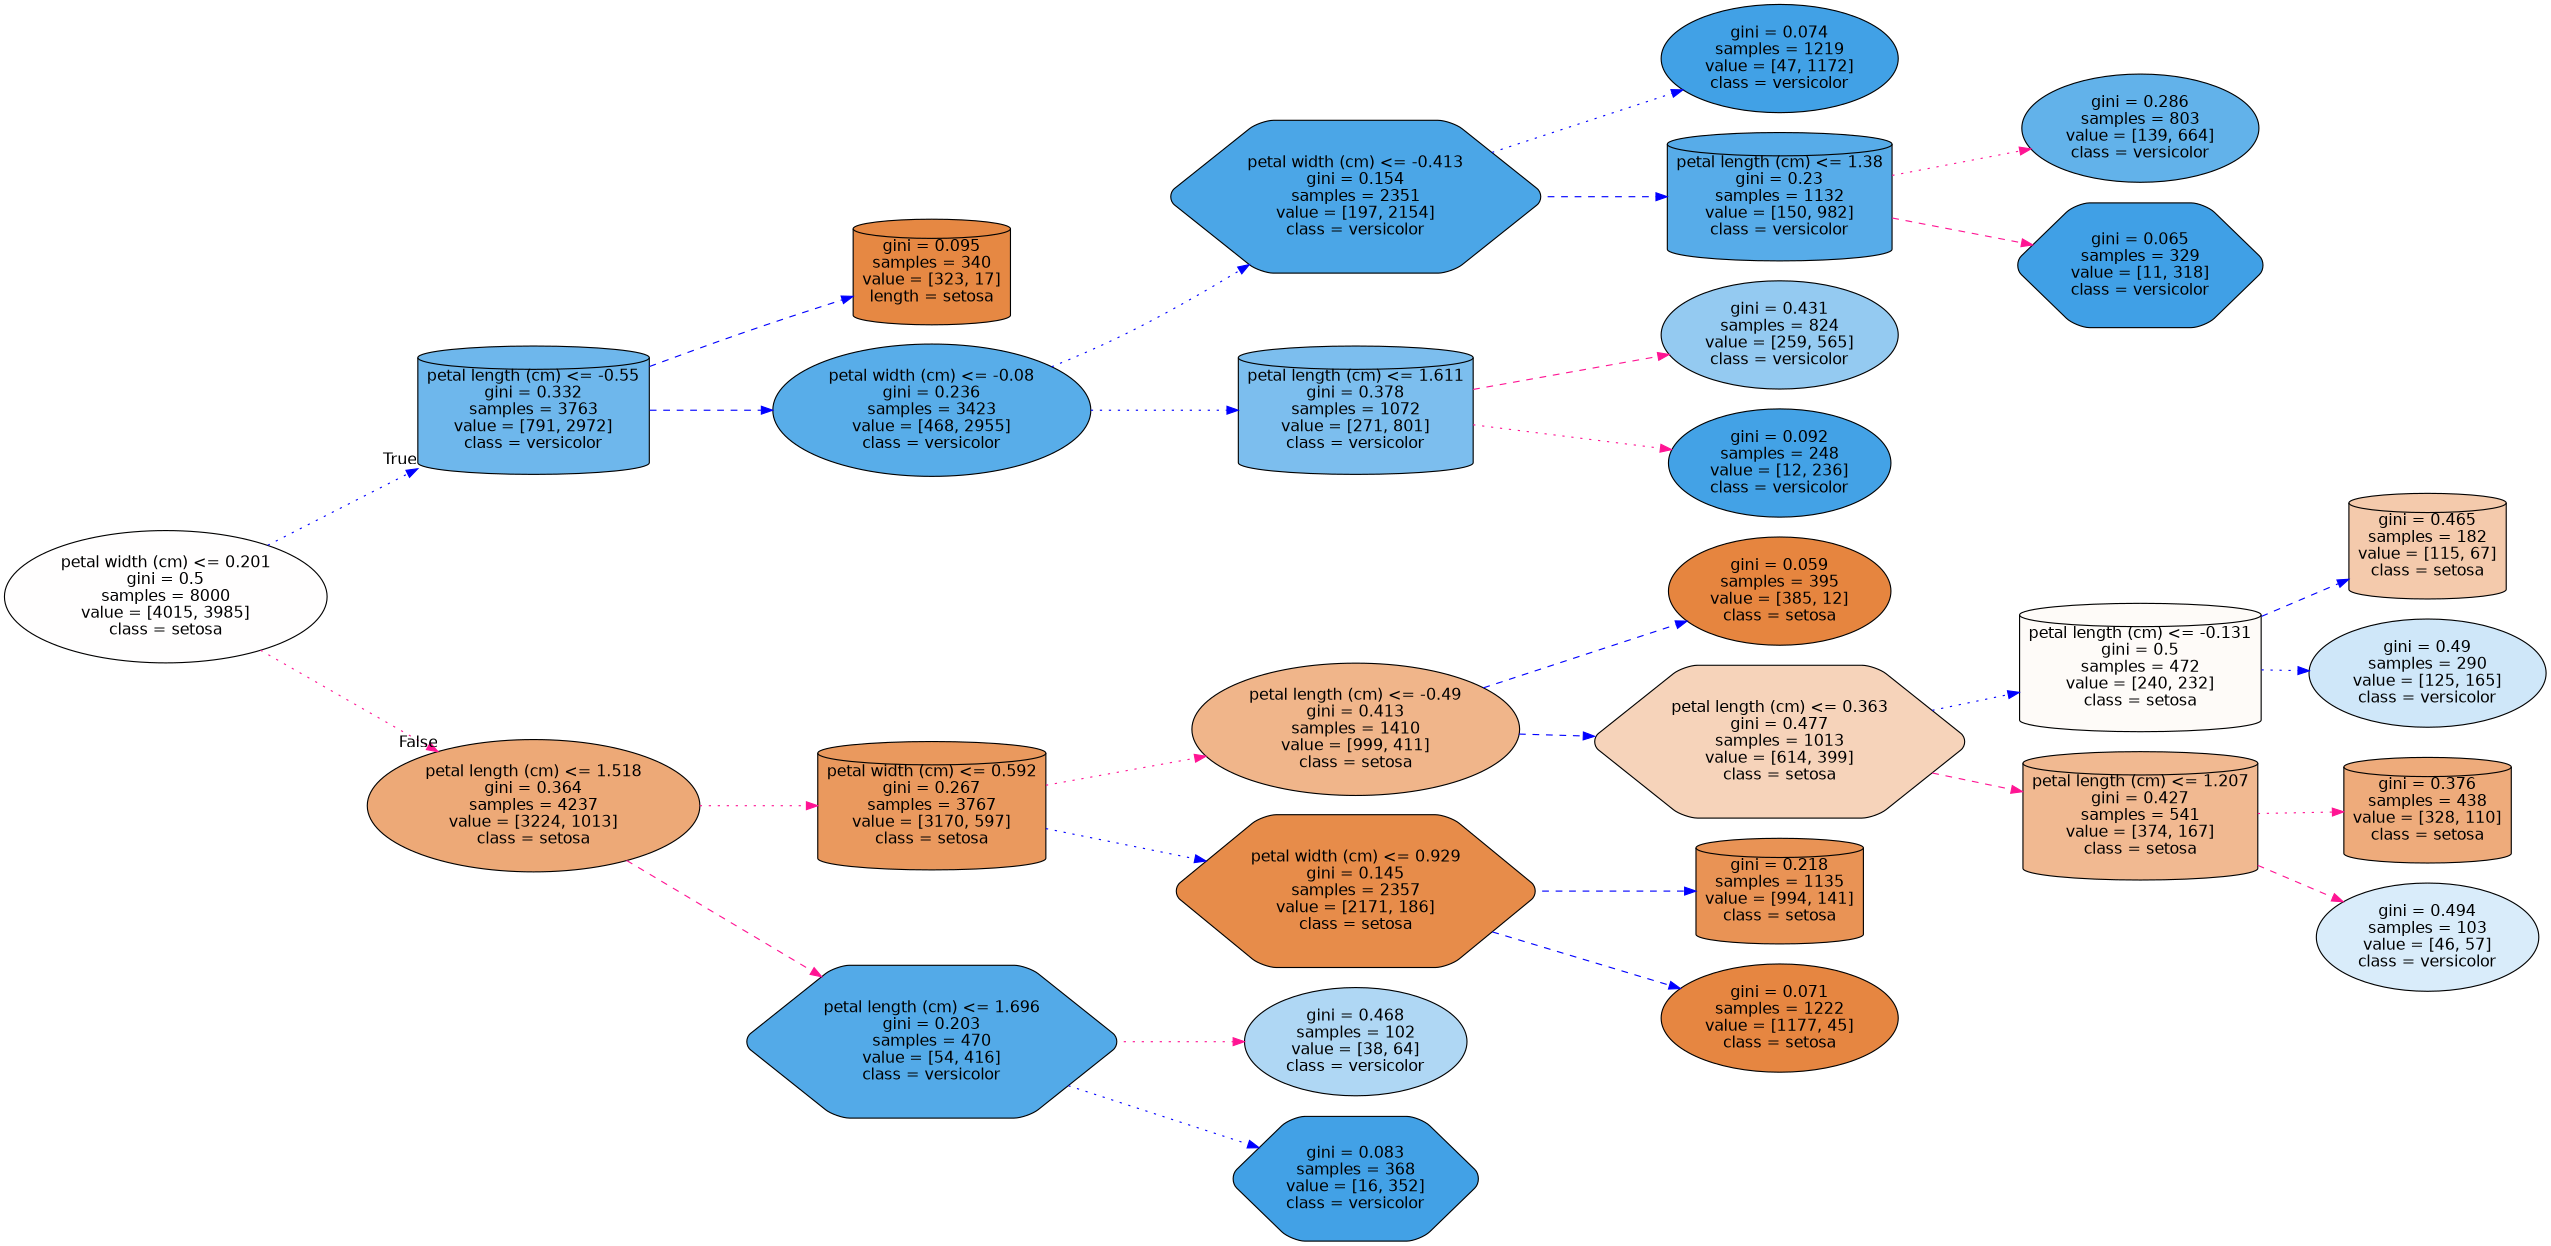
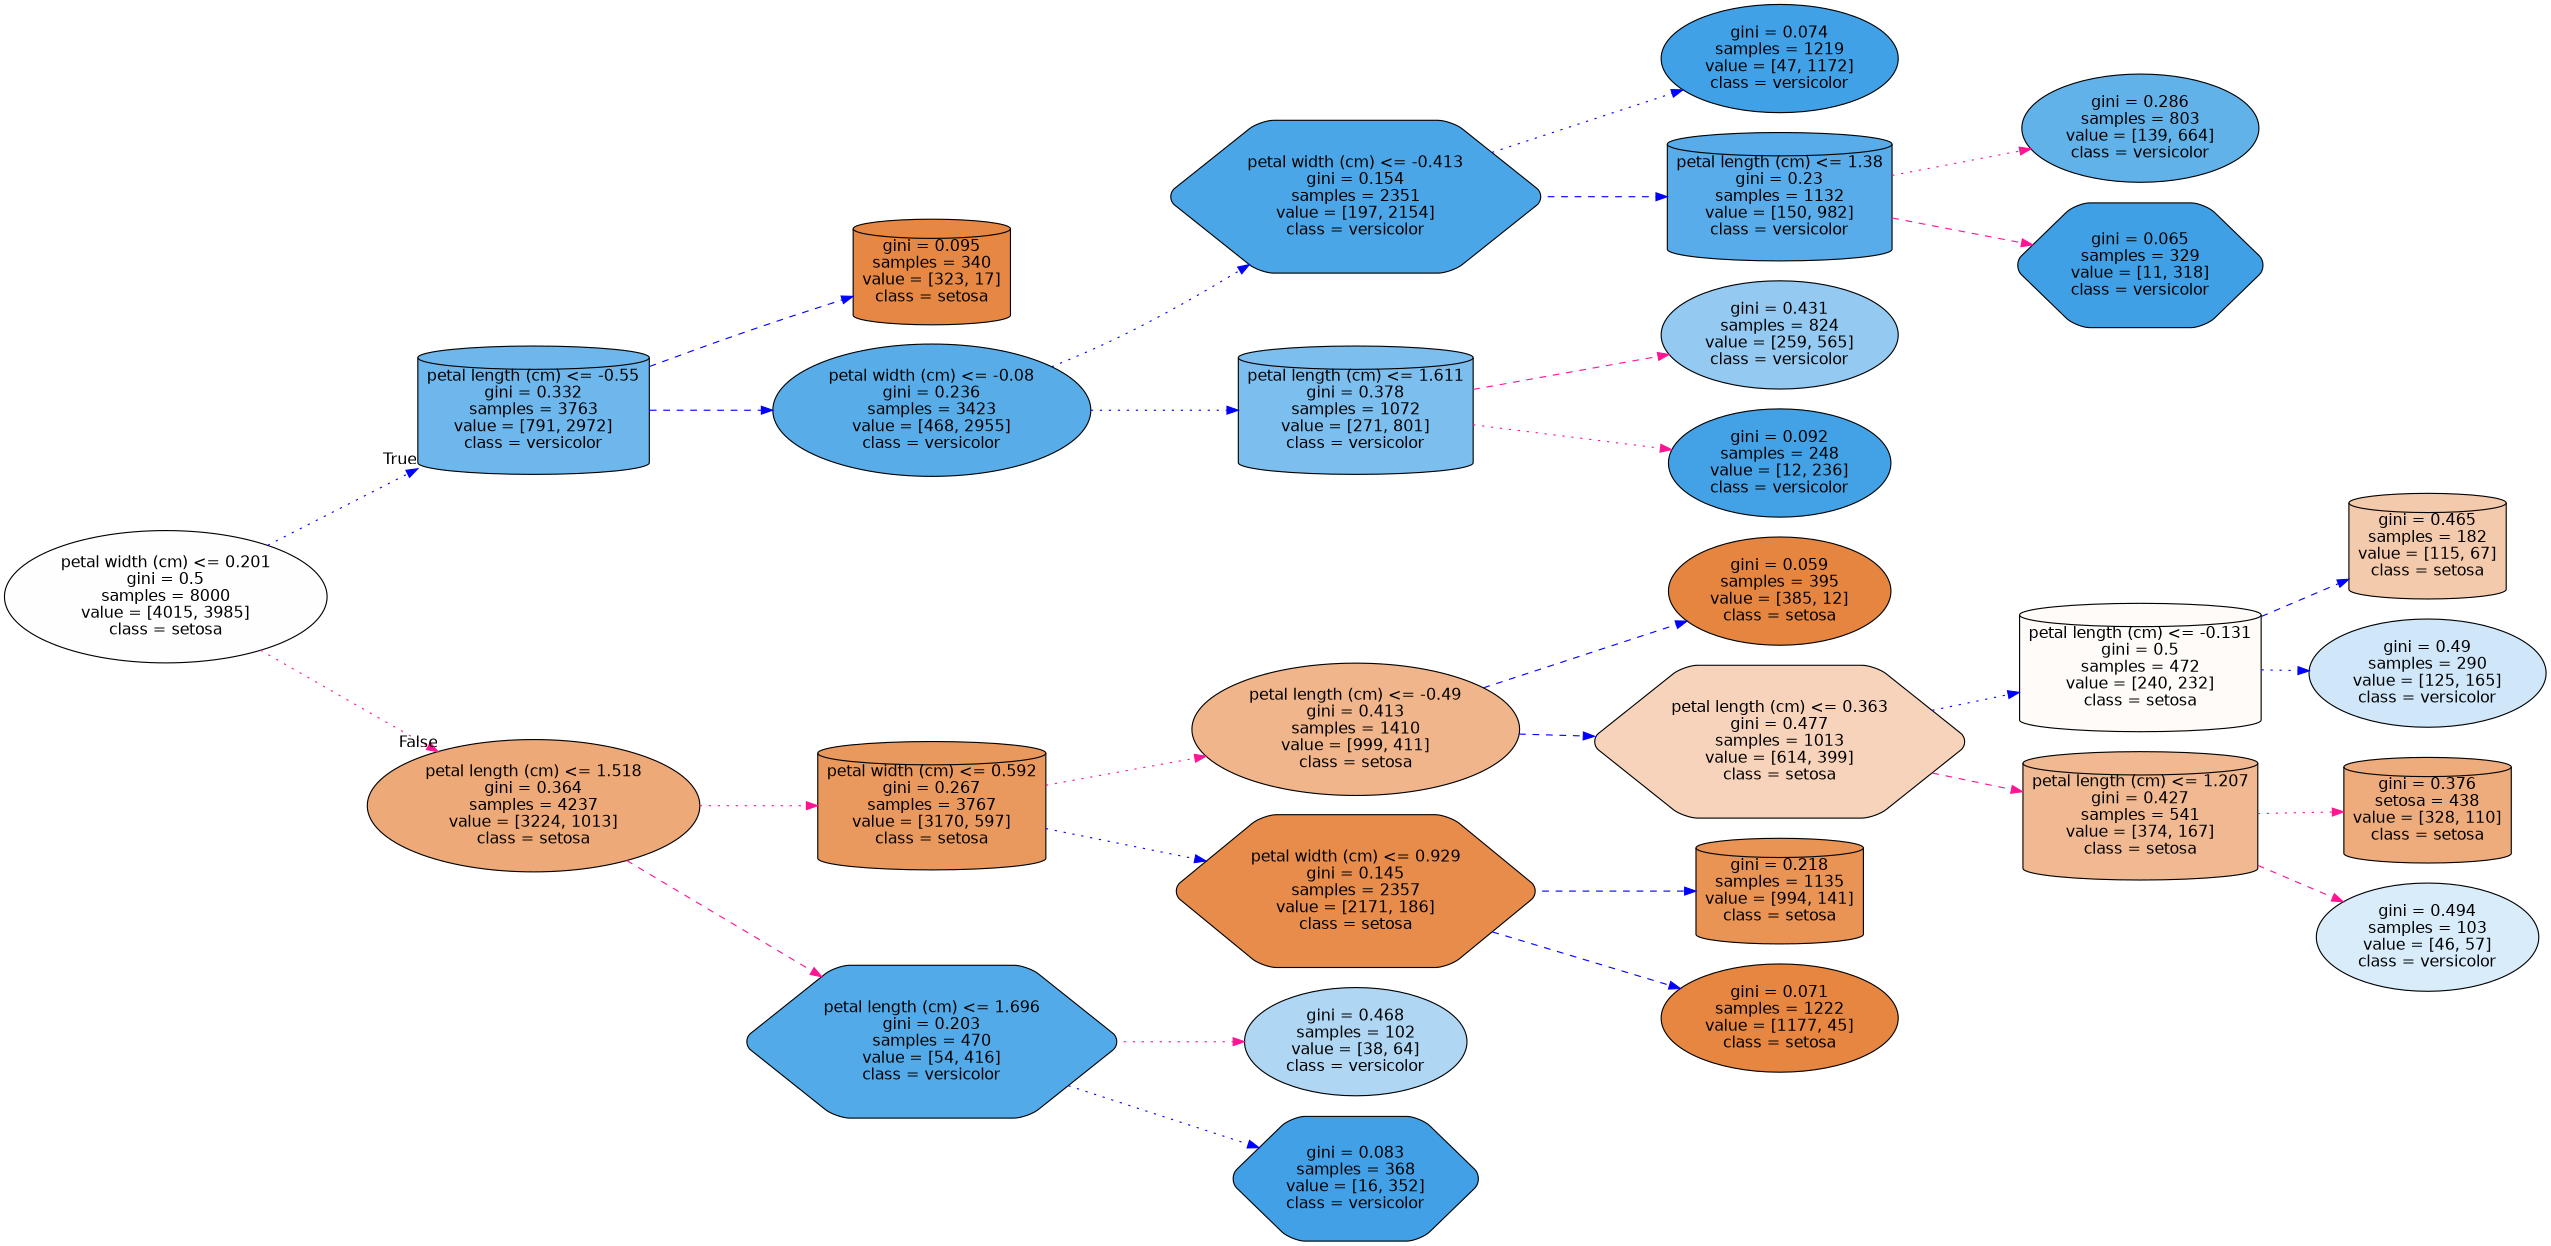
(932, 272) -> (932, 272)
(2428, 810) -> (2428, 810)
